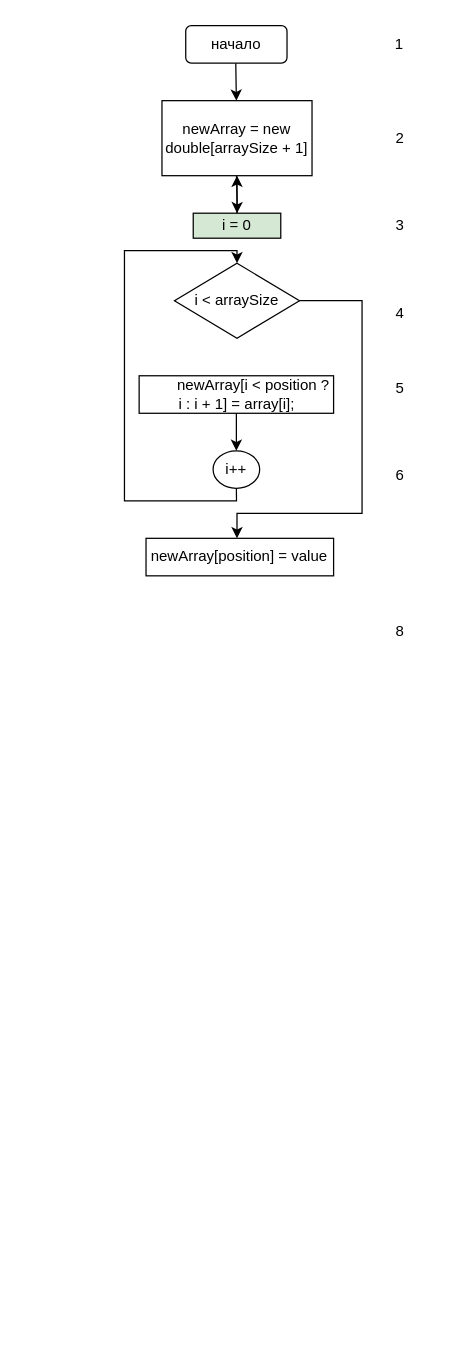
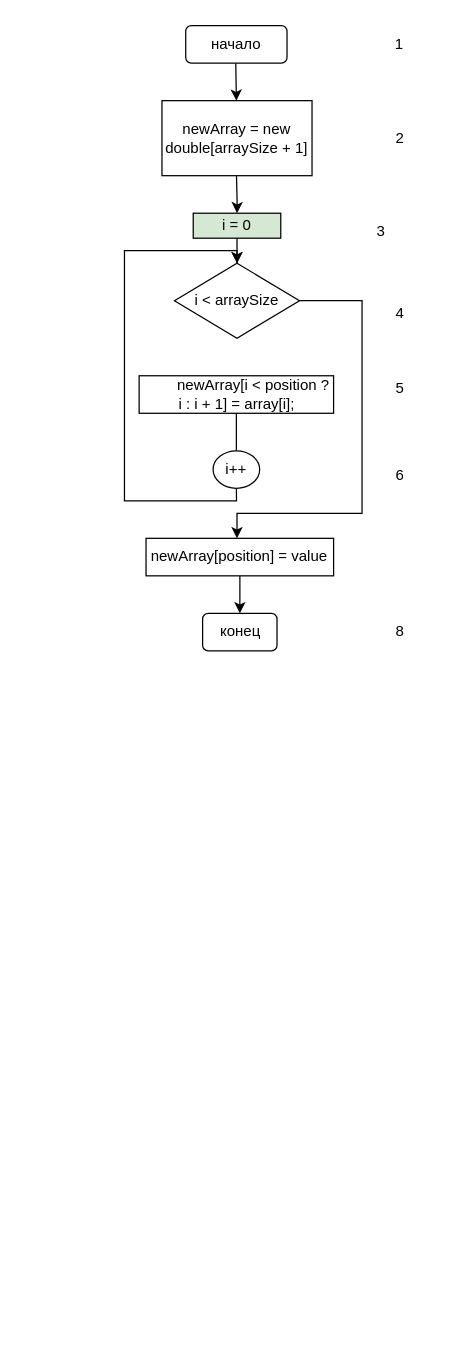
(237, 212) -> (237, 238)
(399, 226) -> (381, 232)
(236, 440) -> (236, 444)
none -> (240, 590)
none -> (240, 632)
